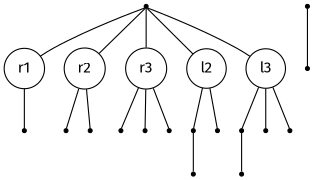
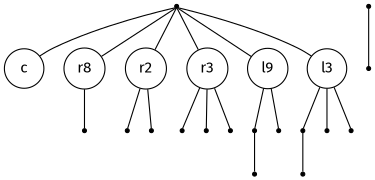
(24, 69) -> (84, 69)
none -> (24, 69)
(206, 69) -> (268, 69)
